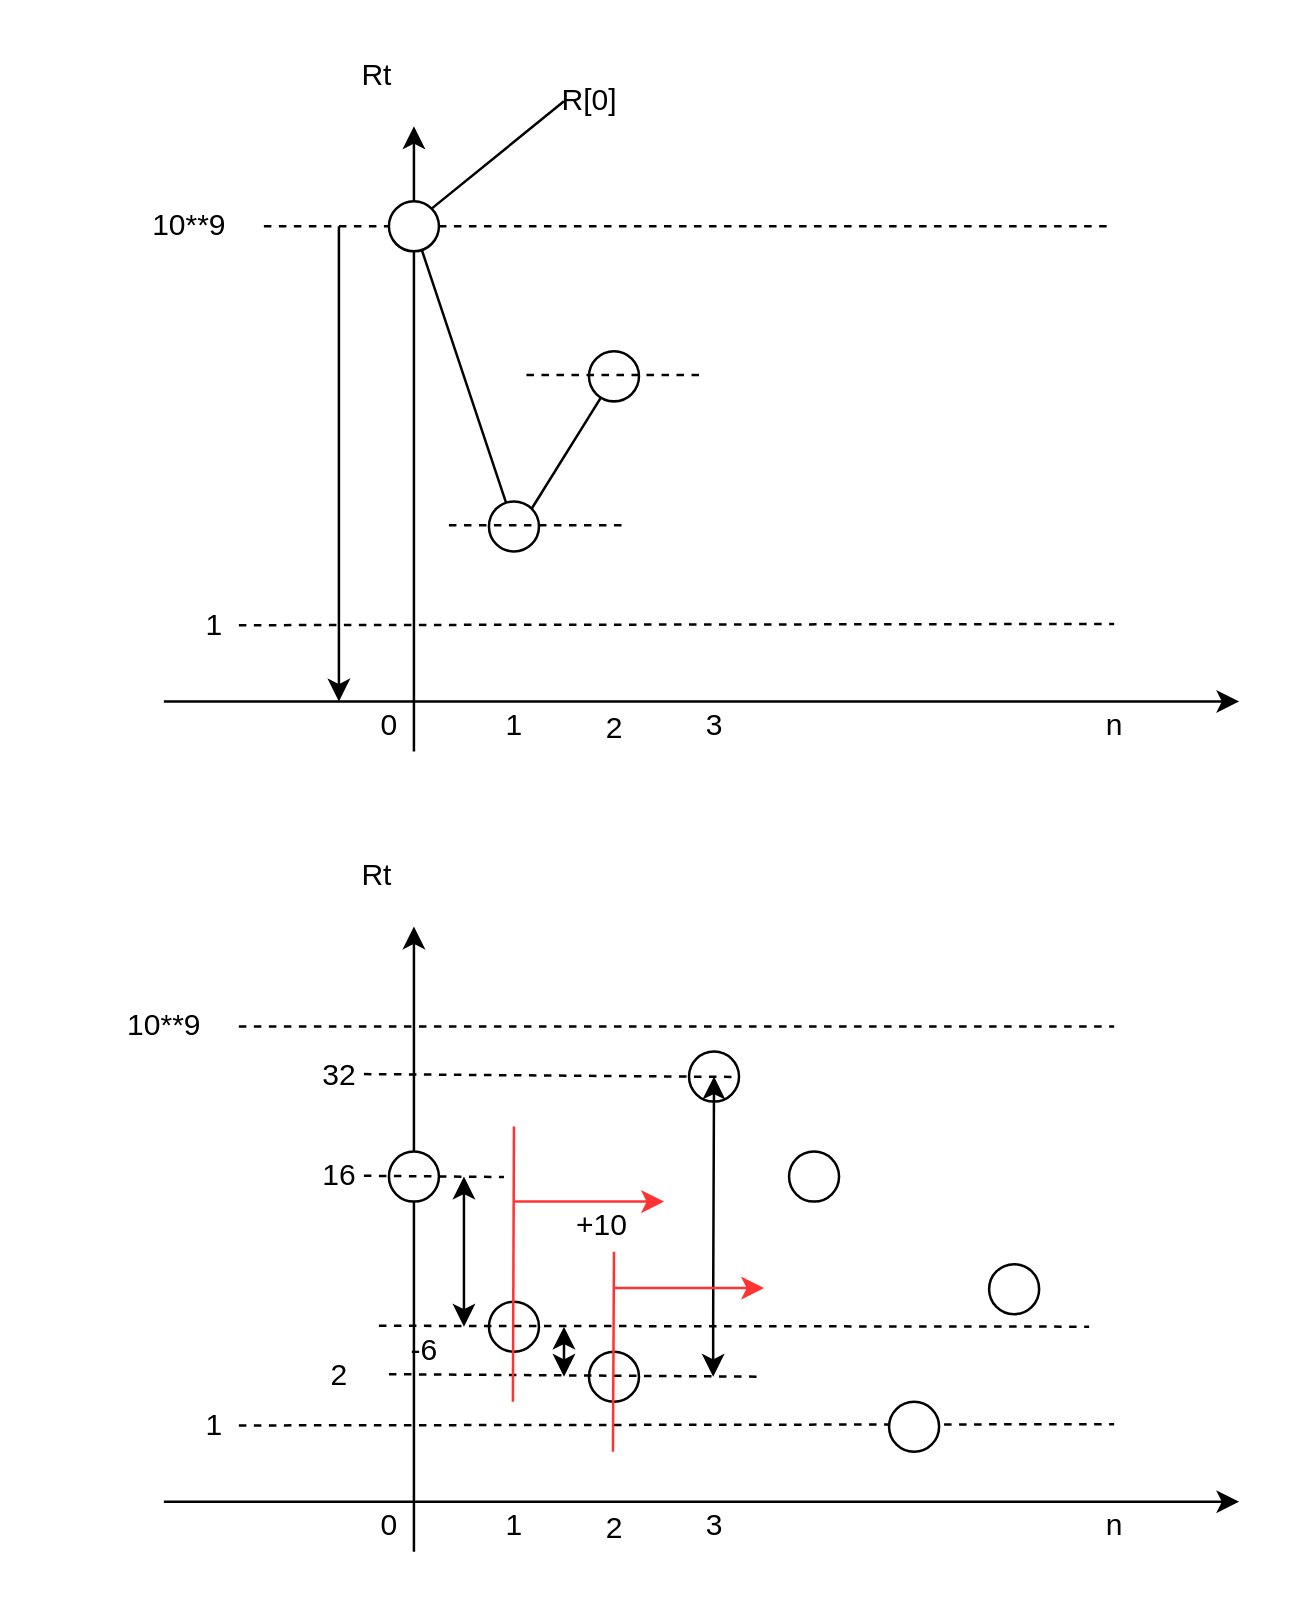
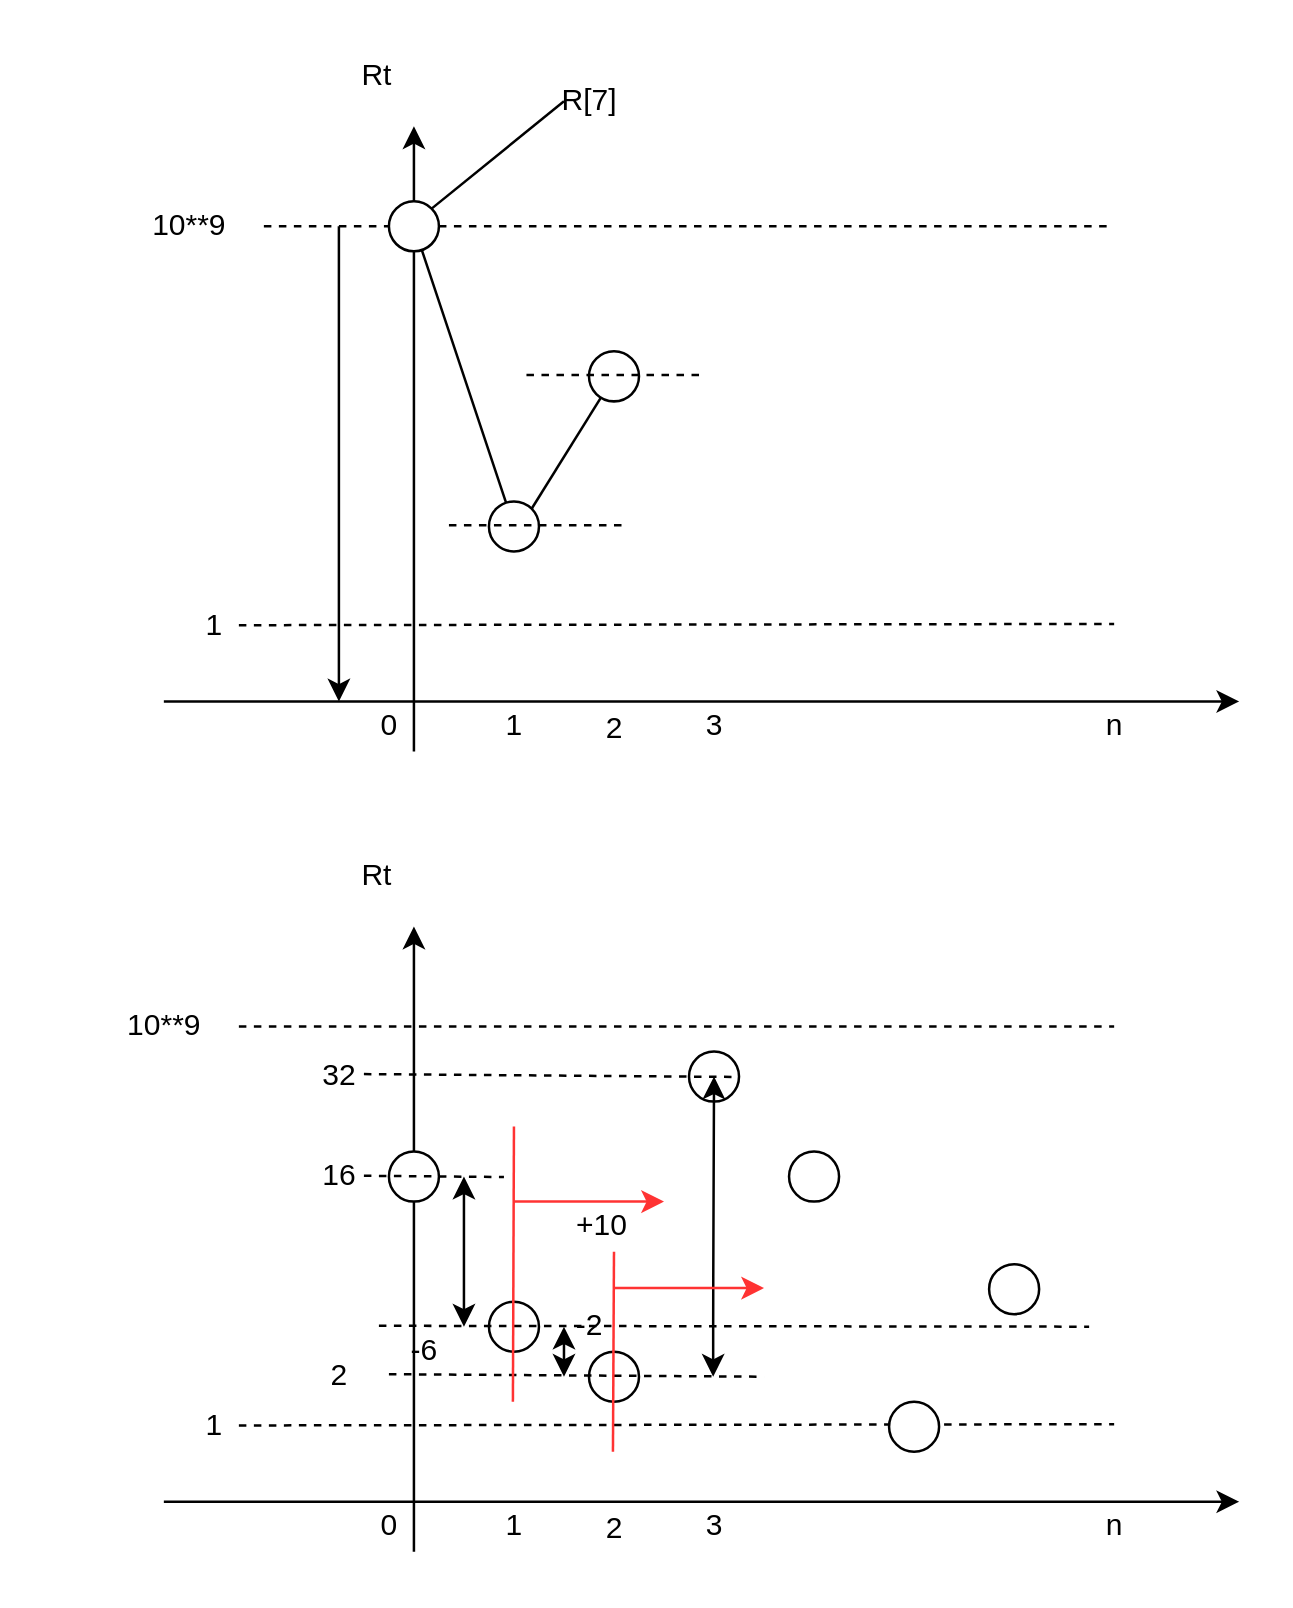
(590, 101) -> (590, 101)
none -> (589, 1326)
